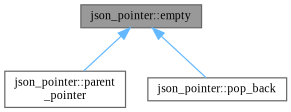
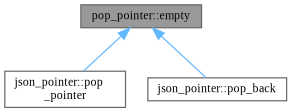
(141, 16) -> (141, 16)
(65, 89) -> (65, 89)
